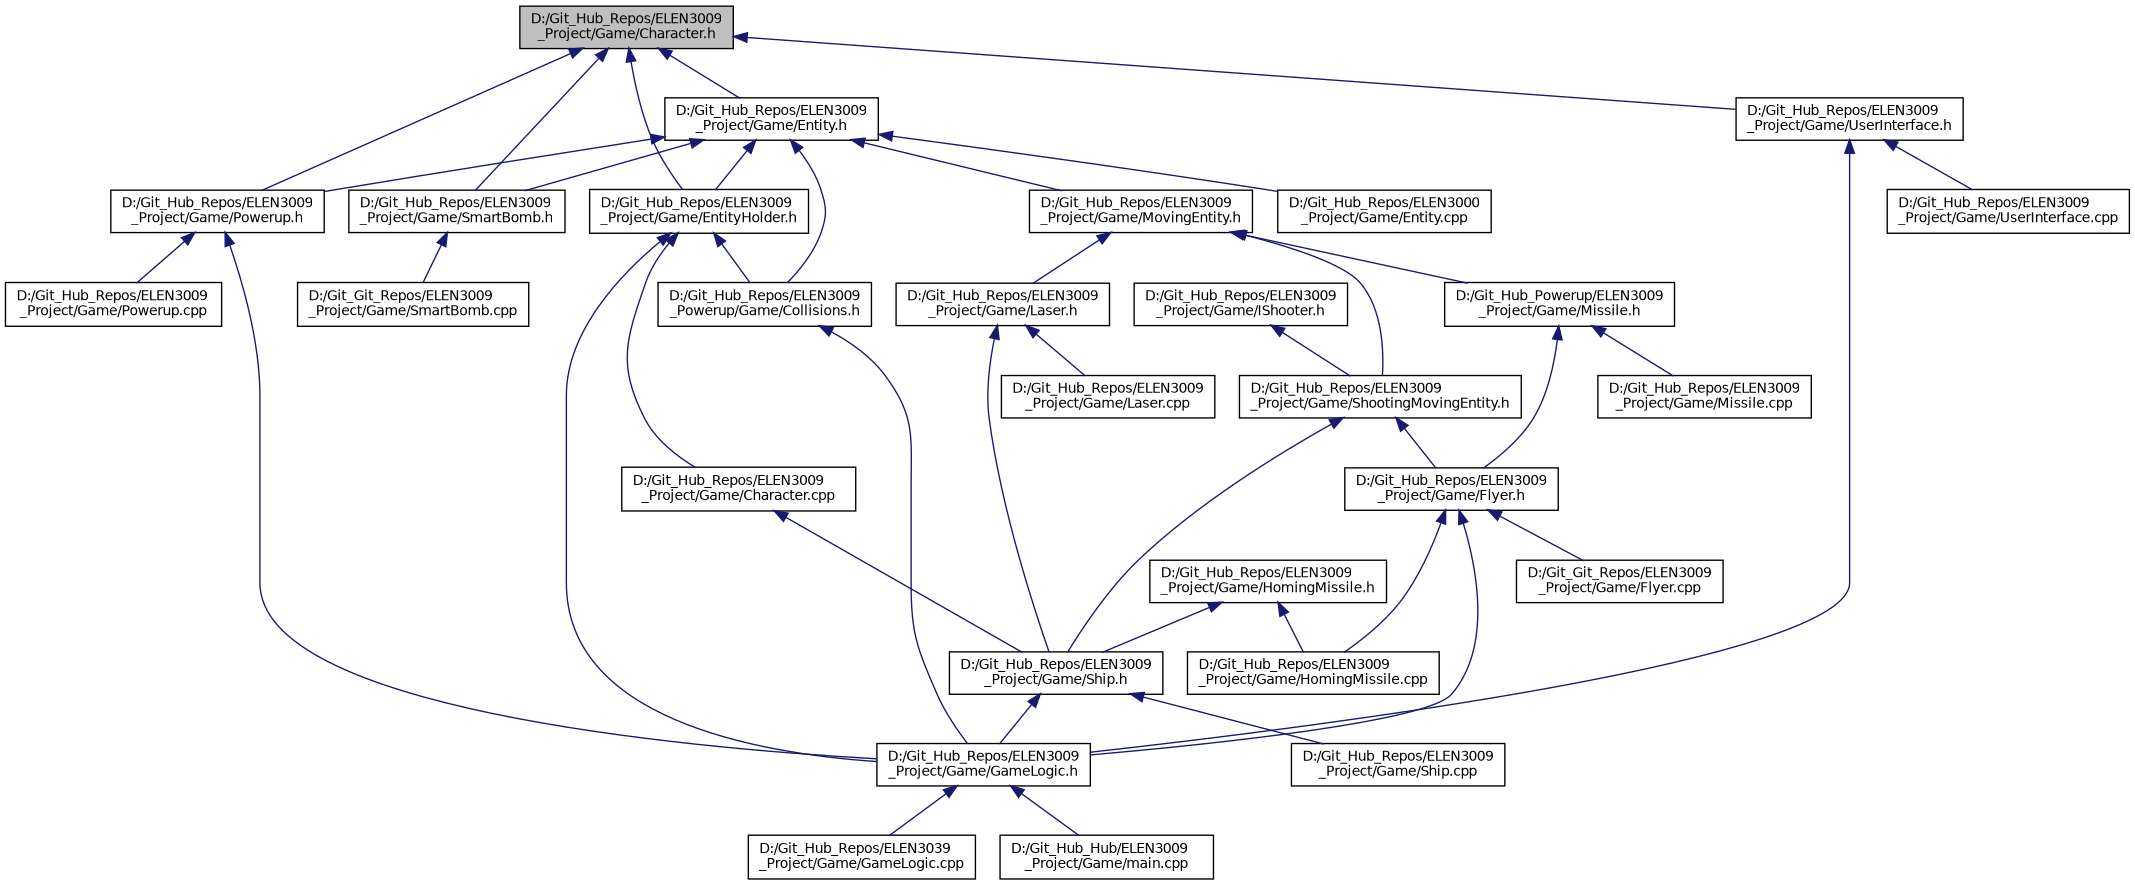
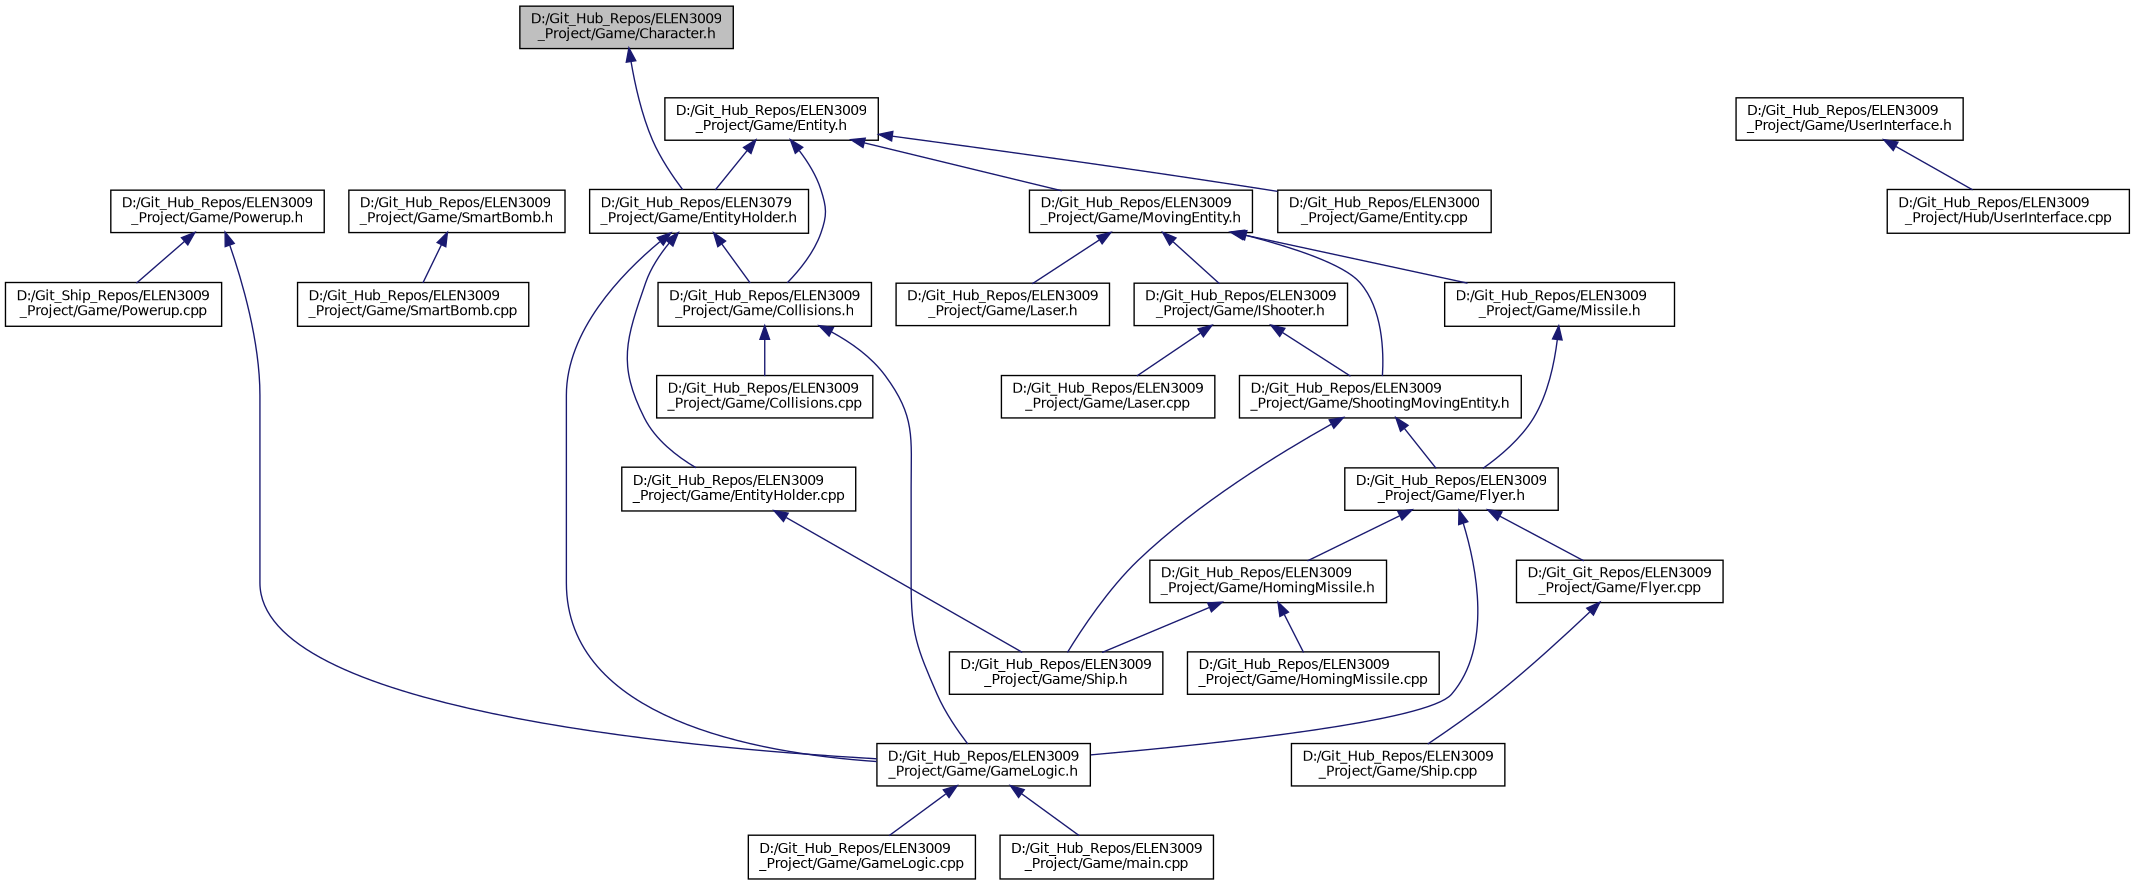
(1241, 73) -> none
(705, 77) -> none
(416, 122) -> none
(537, 125) -> none
(488, 165) -> none
(607, 167) -> none
(699, 211) -> (699, 211)
(2008, 211) -> (2008, 211)
none -> (1196, 263)
(114, 304) -> (114, 304)
(413, 304) -> (413, 304)
(765, 304) -> (765, 304)
(1560, 304) -> (1560, 304)
(1061, 355) -> (1169, 354)
none -> (765, 397)
(1705, 397) -> none
(739, 489) -> (739, 489)
(1004, 498) -> none
(1404, 597) -> (1354, 538)
(1692, 658) -> none
(1234, 721) -> (1512, 682)
(1015, 724) -> none
(862, 857) -> (862, 857)
(1107, 857) -> (1107, 857)
